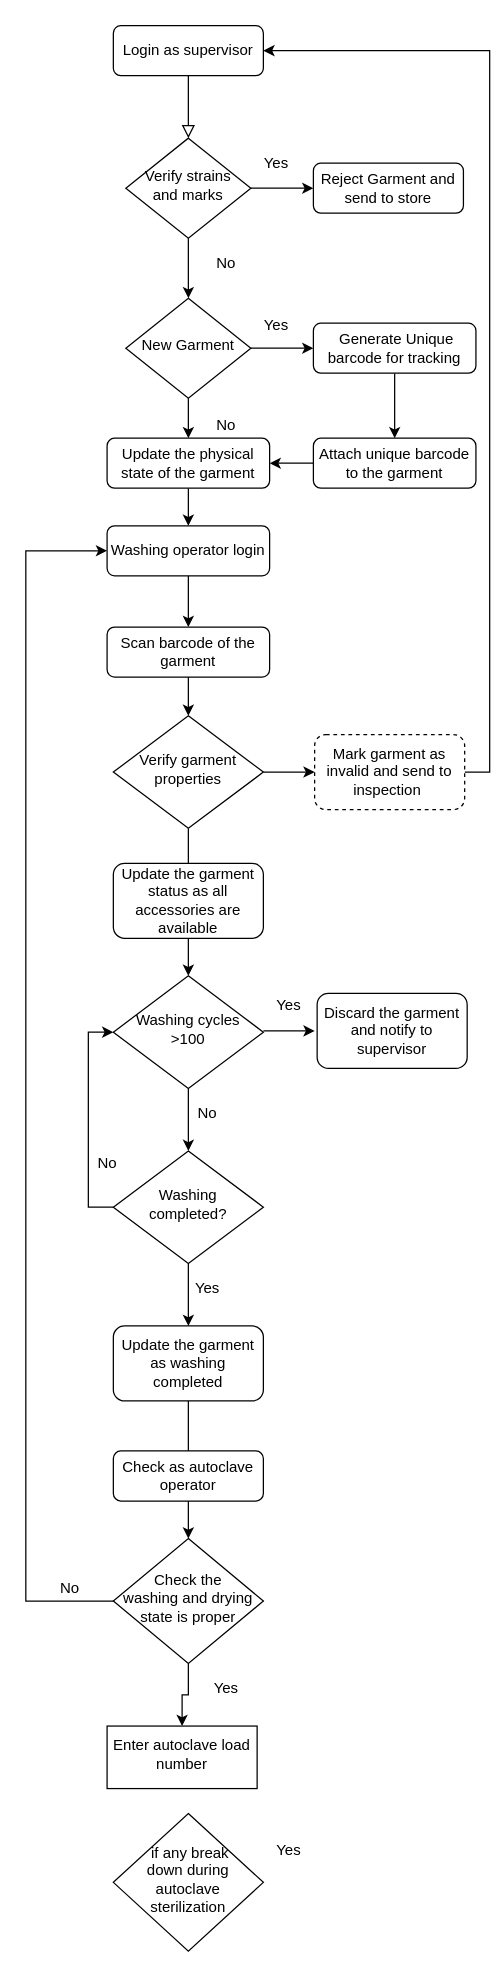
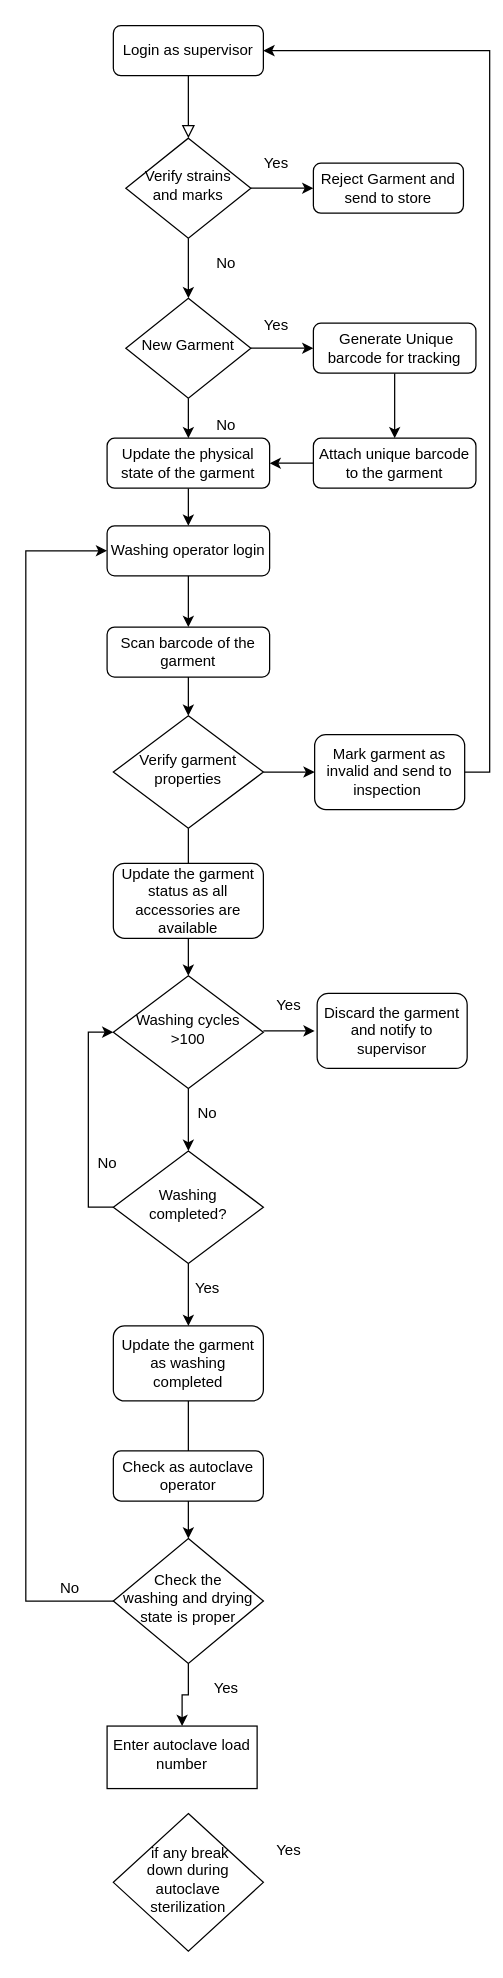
(389, 772) -> (389, 772)
